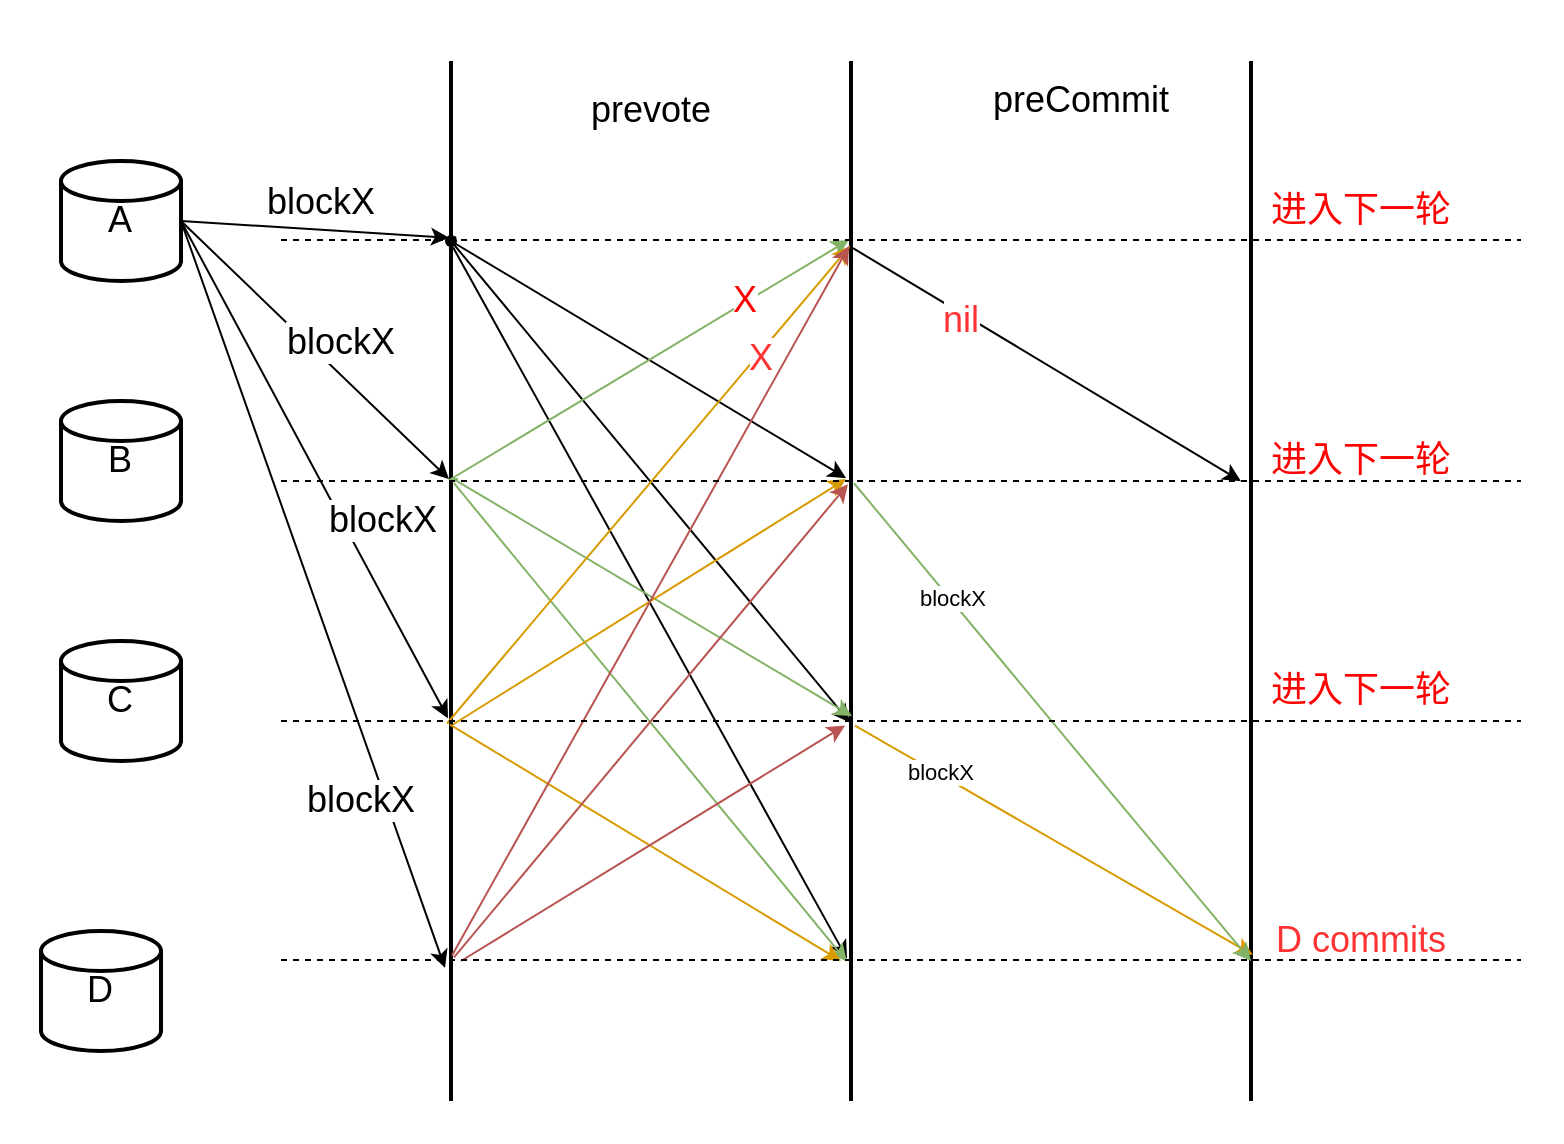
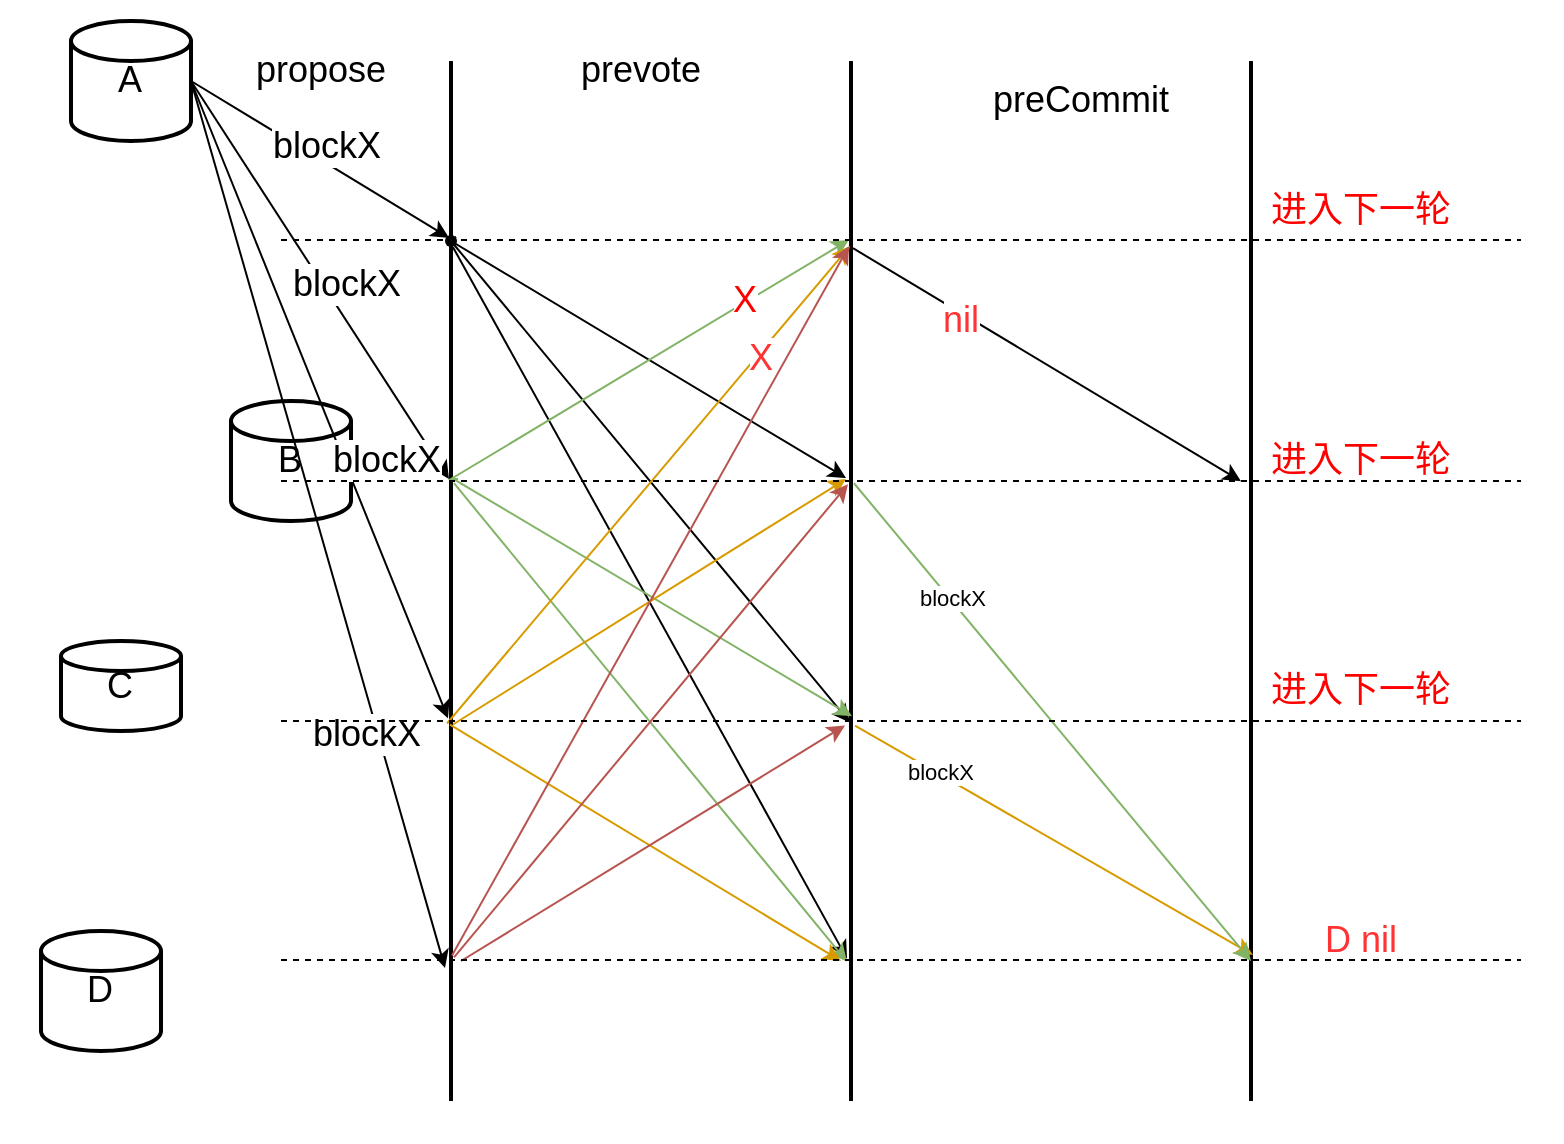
none -> (321, 71)
(651, 111) -> (641, 71)
(121, 221) -> (131, 81)
(121, 461) -> (291, 461)
(121, 701) -> (121, 686)
(1362, 941) -> (1362, 941)
